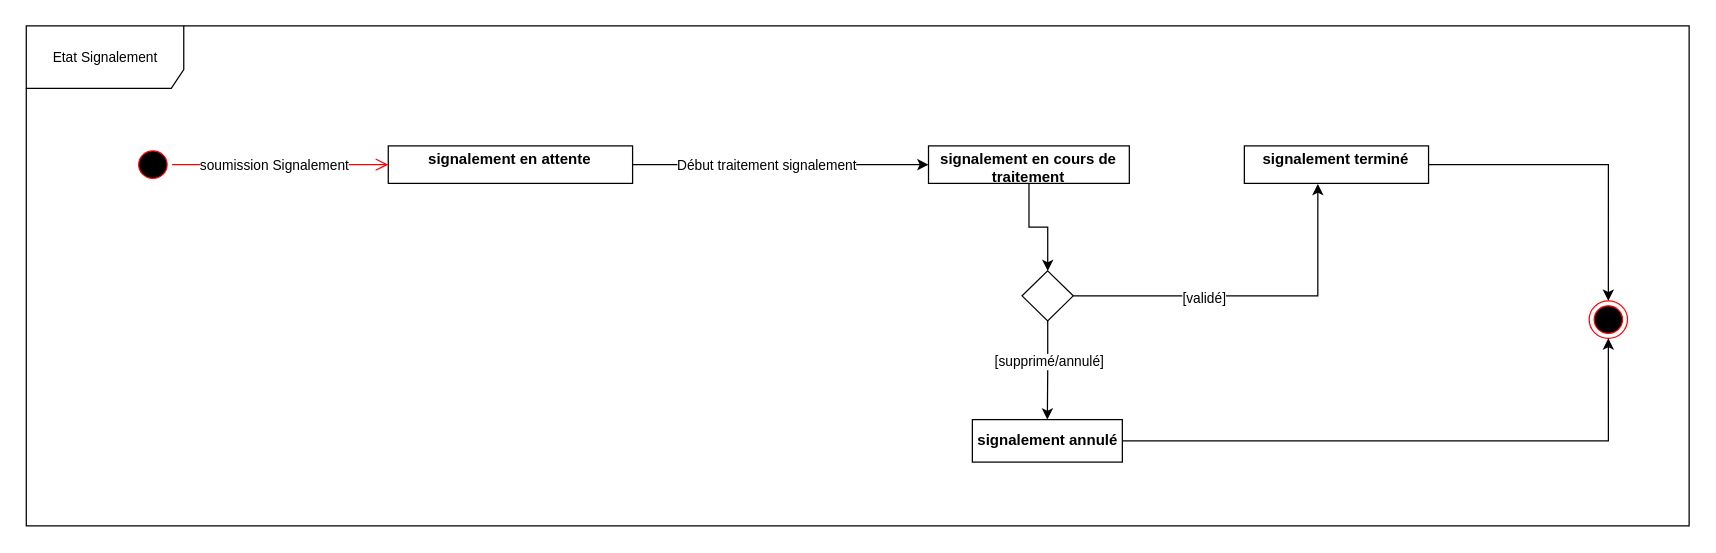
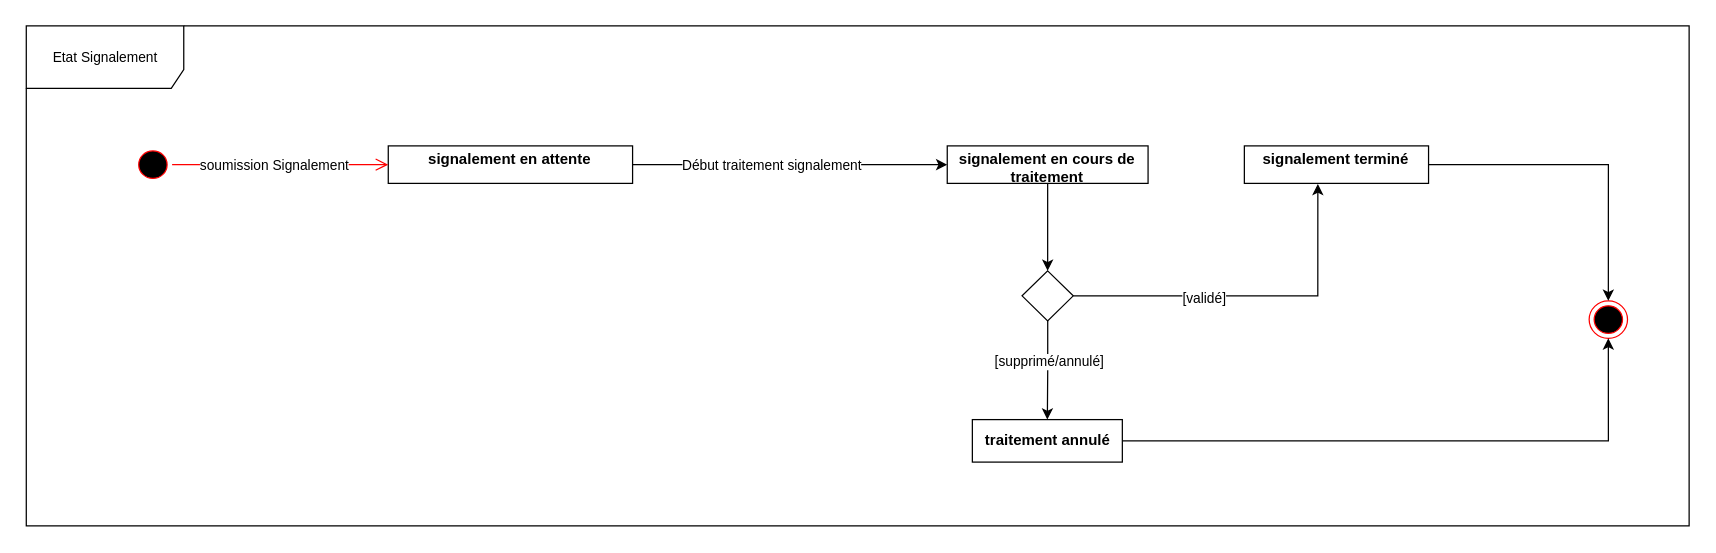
(1029, 164) -> (1048, 164)
(1048, 441) -> (1048, 441)
